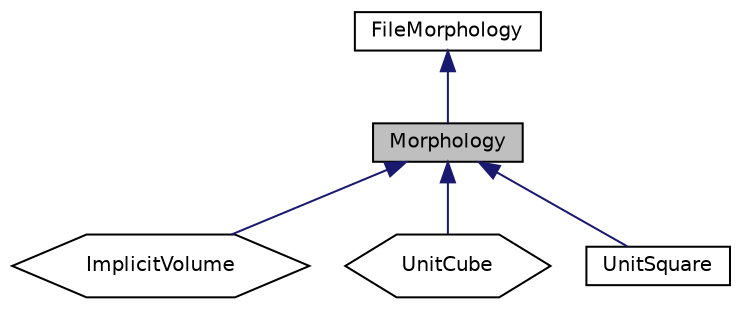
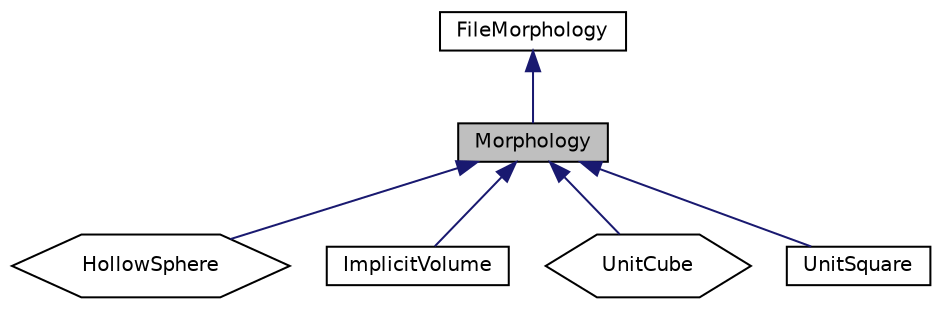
none -> (151, 266)
(161, 266) -> (418, 266)
